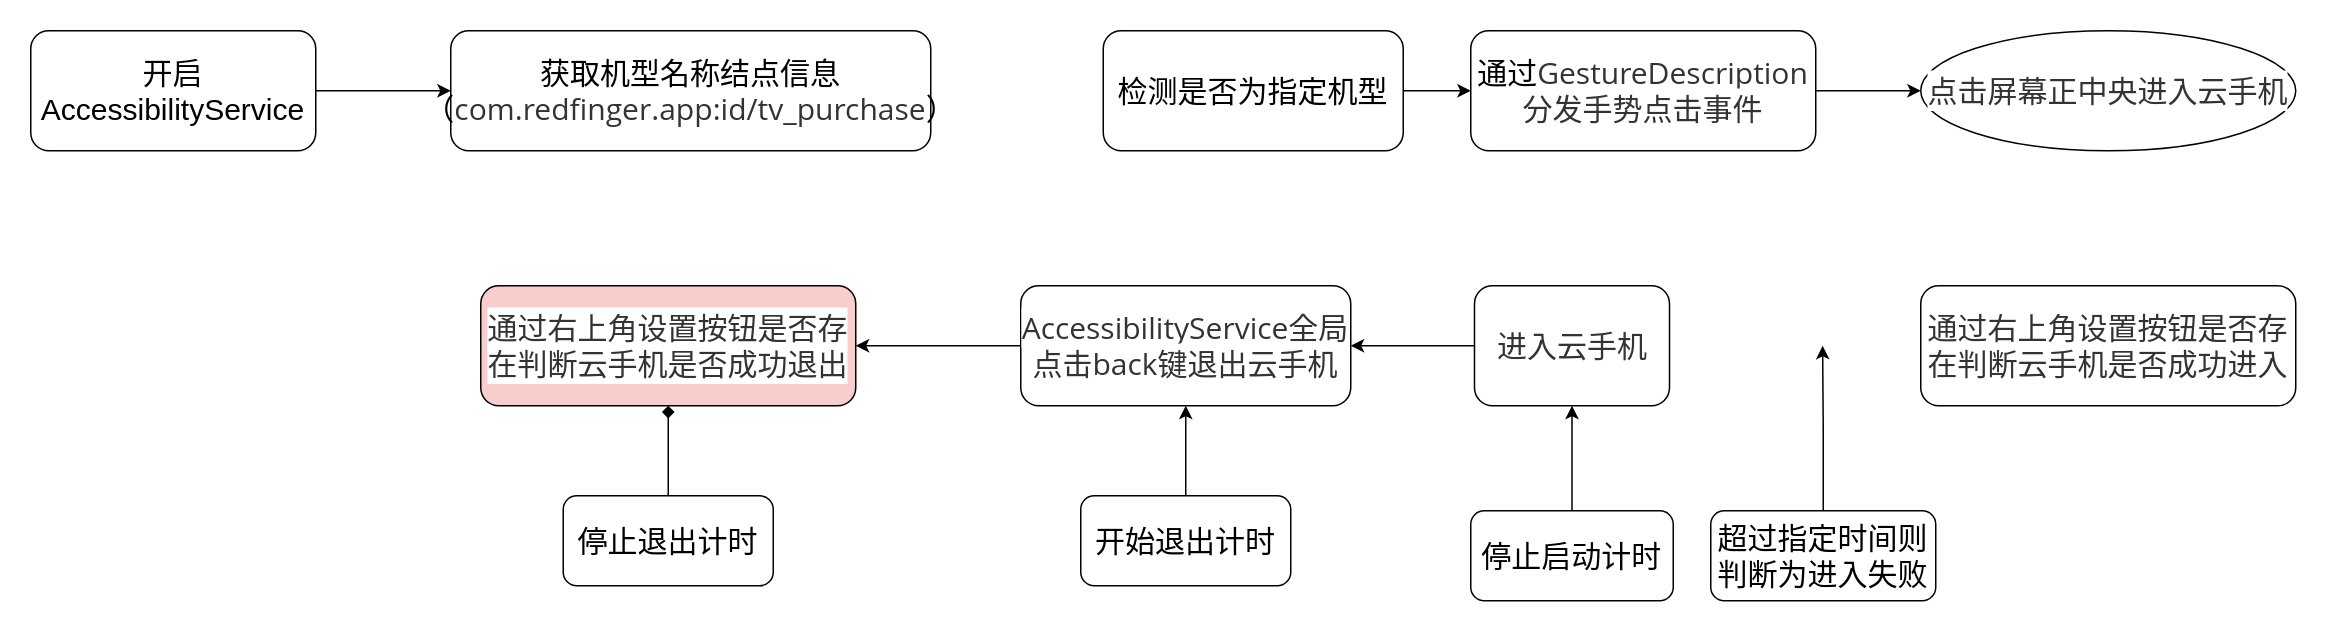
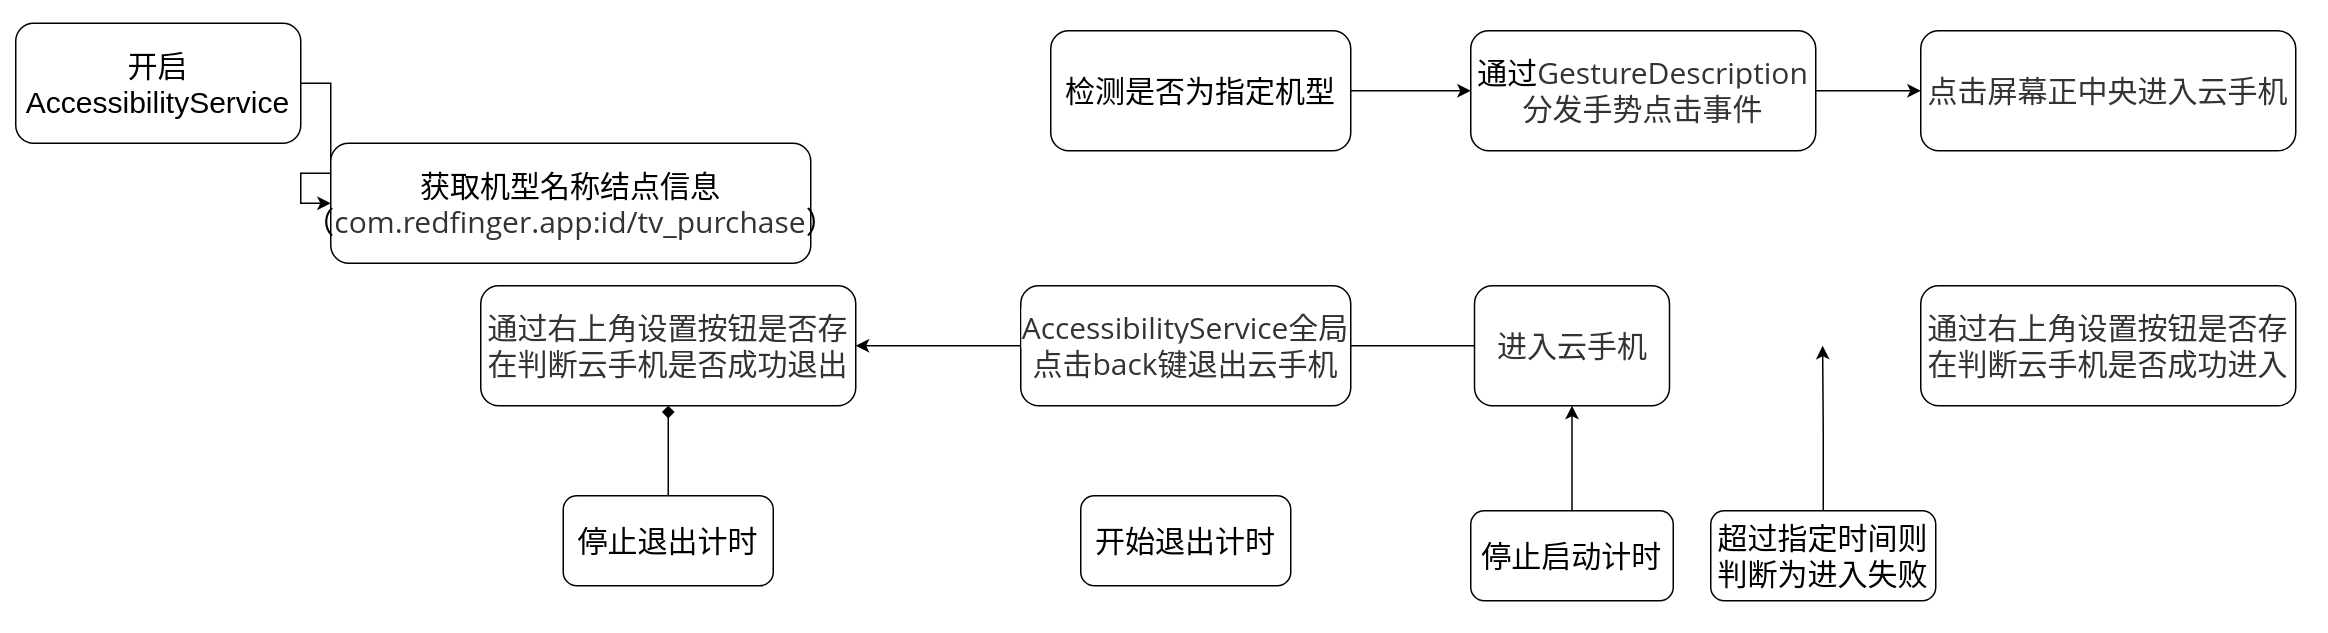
(173, 91) -> (158, 83)
(691, 91) -> (571, 203)
(1253, 91) -> (1201, 91)
(2108, 91) -> (2108, 91)
(668, 346) -> (668, 346)
(1362, 346) -> (1357, 346)
(1186, 456) -> none
